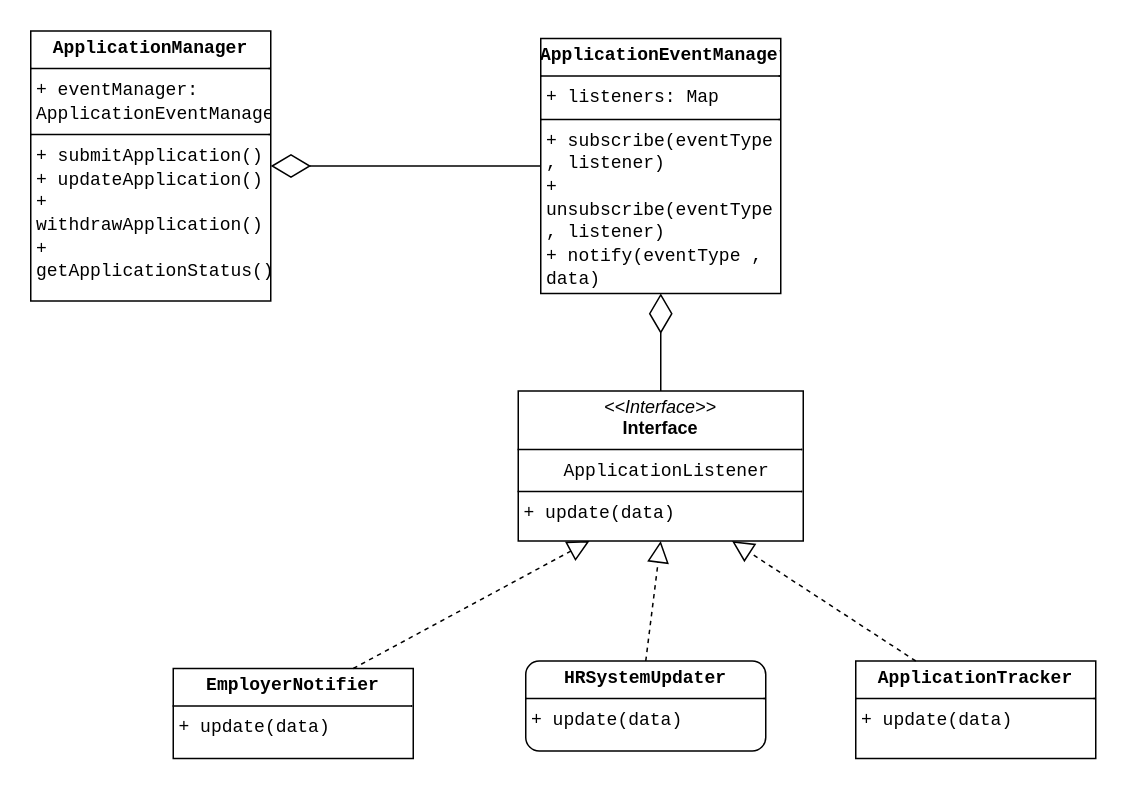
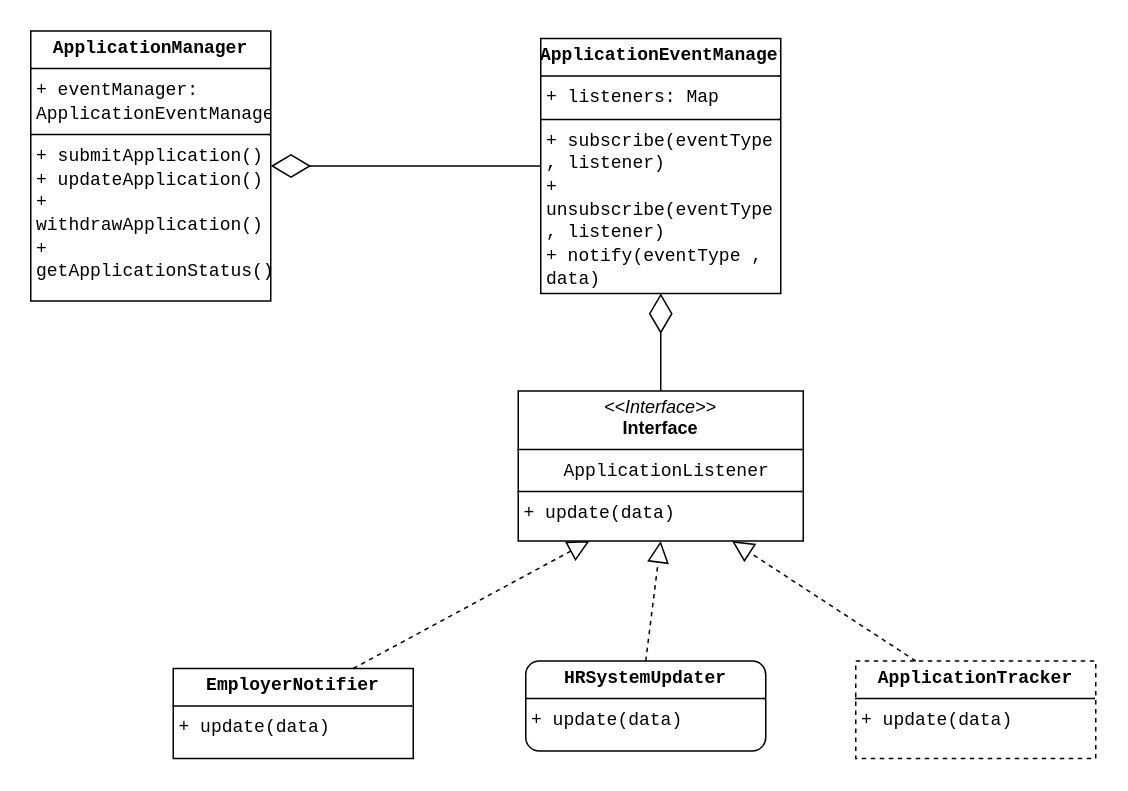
(976, 710) -> (976, 710)
